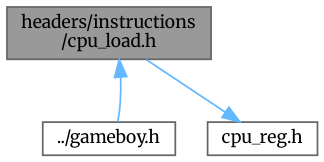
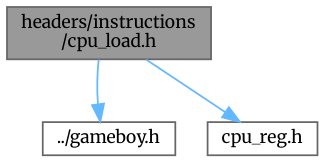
(120, 100) -> (97, 82)
